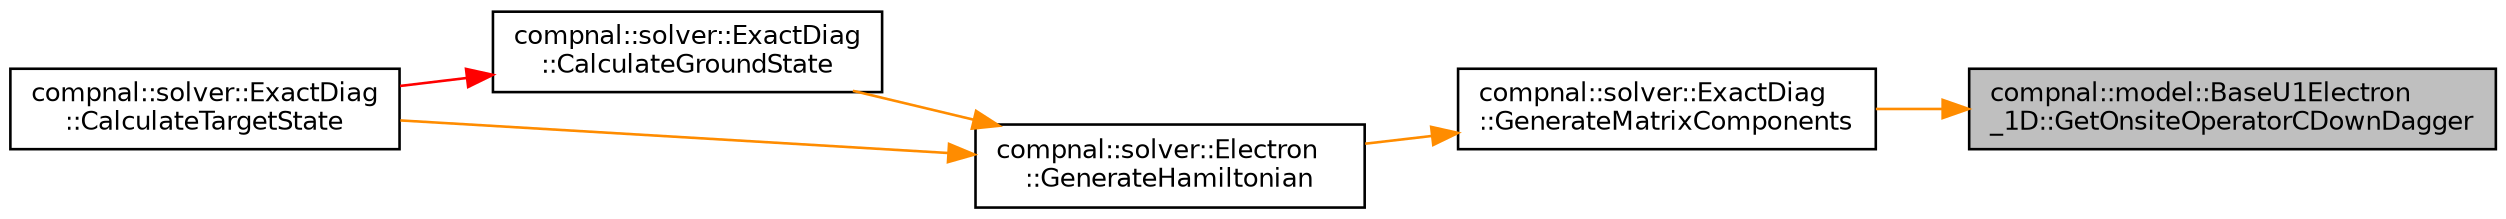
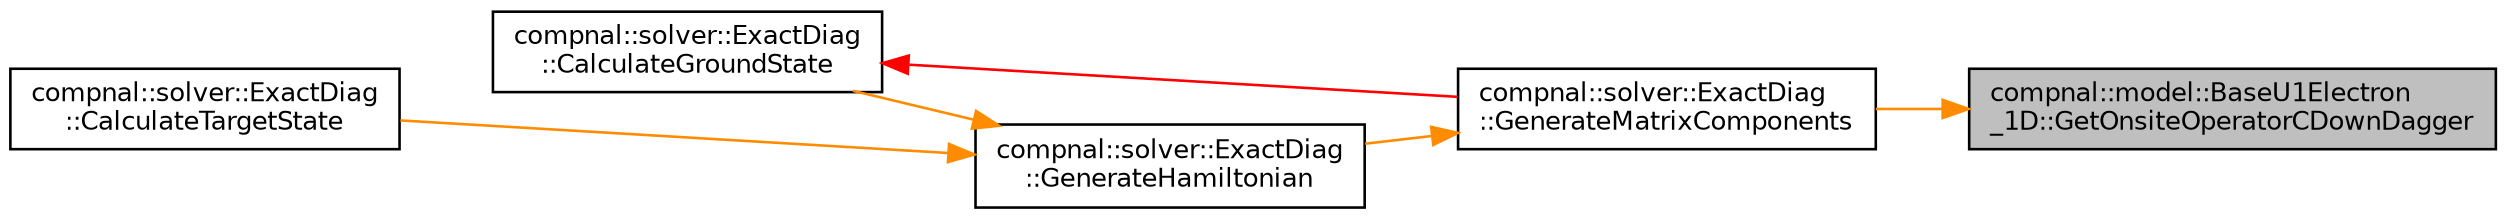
(433, 82) -> (1183, 81)
(1170, 166) -> (1170, 166)
